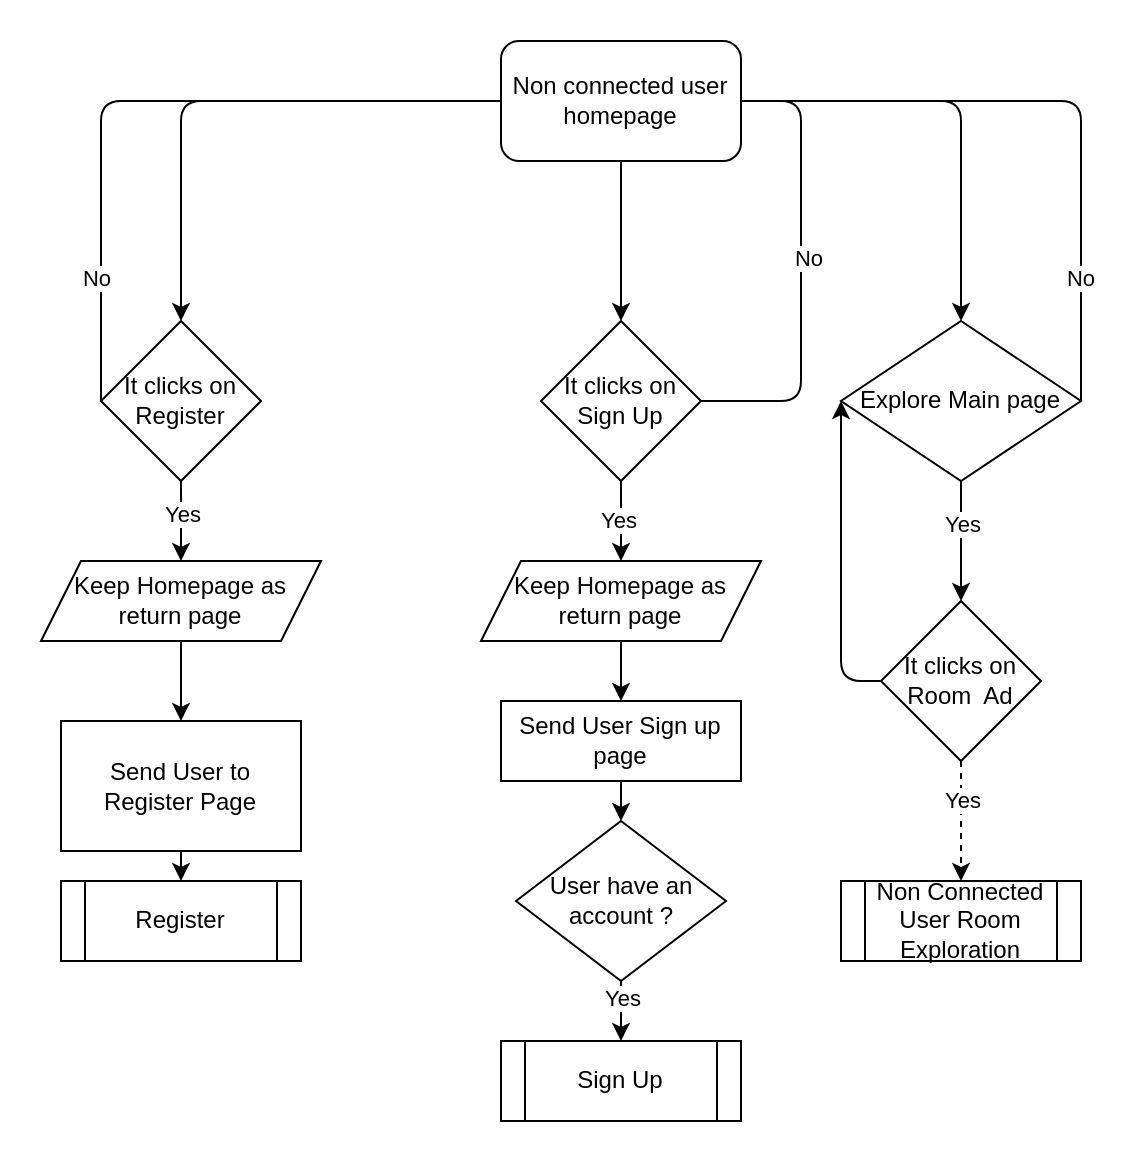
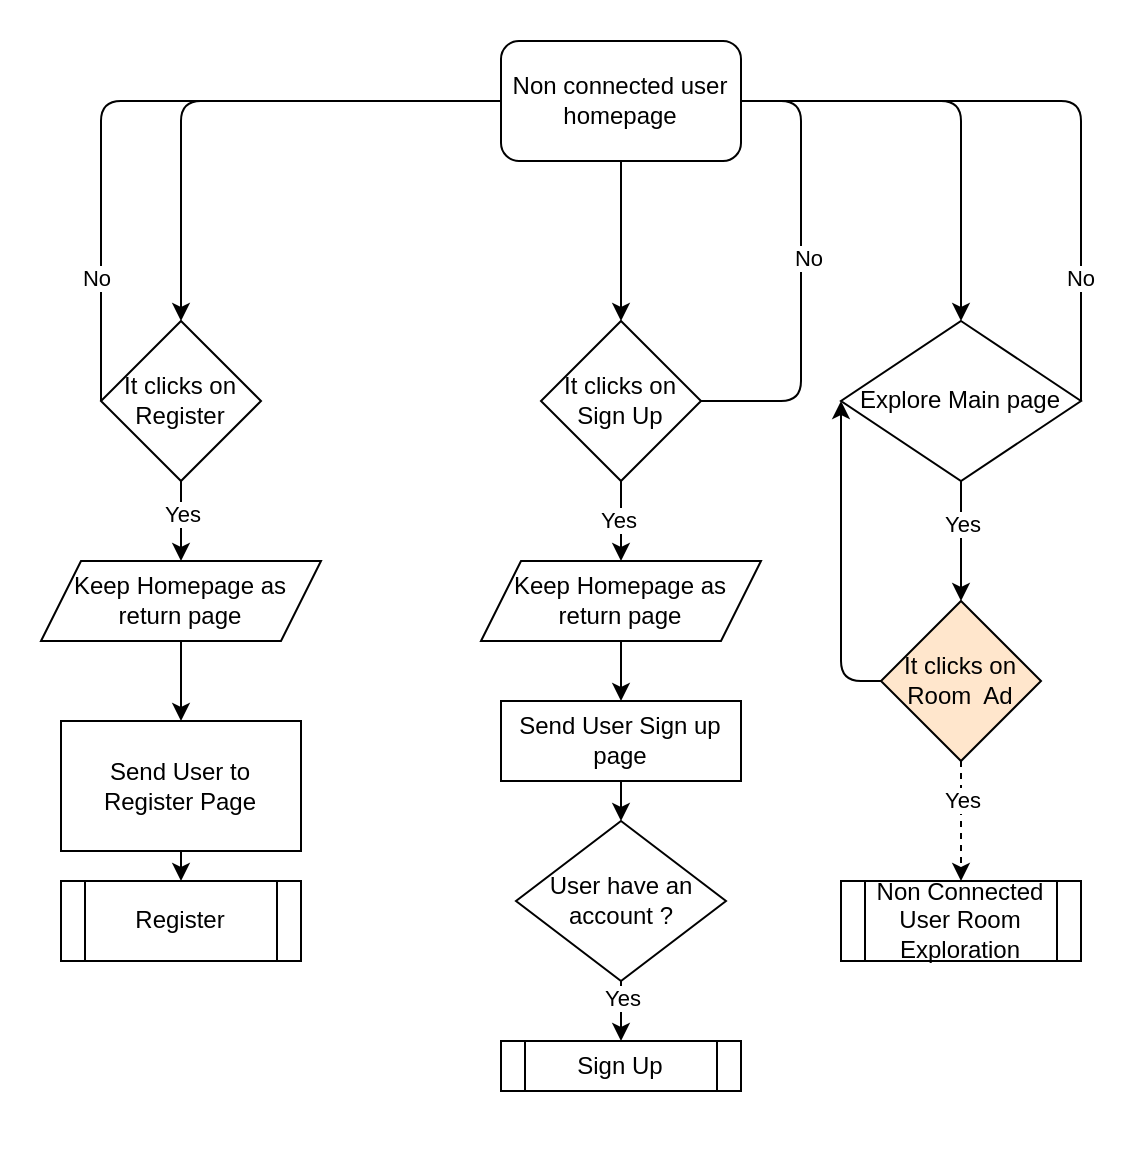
(961, 681) -> (961, 681)
(621, 1081) -> (621, 1066)
